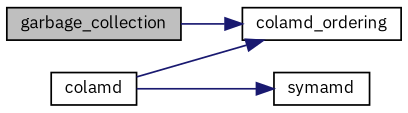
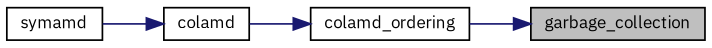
(203, 24) -> (492, 24)
(196, 89) -> (125, 24)
